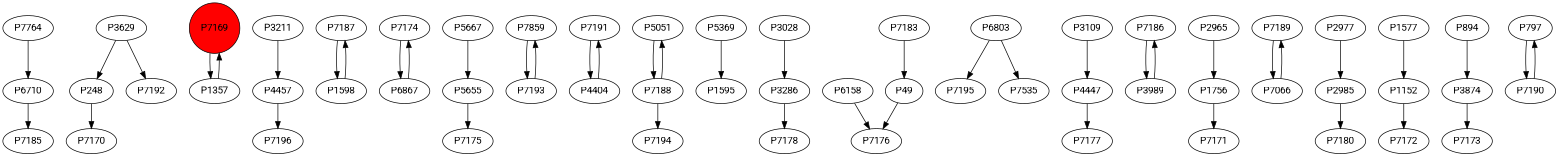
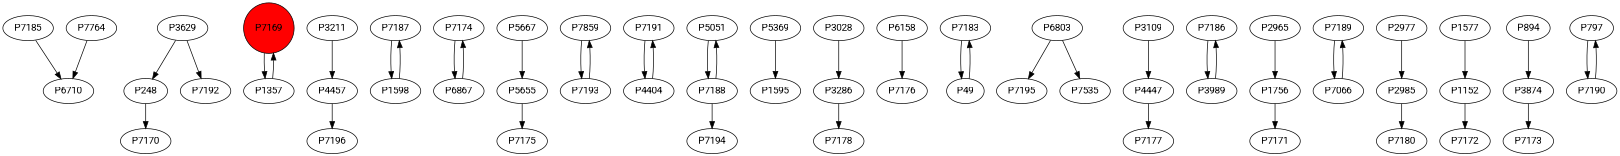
(28, 113) -> (46, 57)
(892, 113) -> (970, 63)
